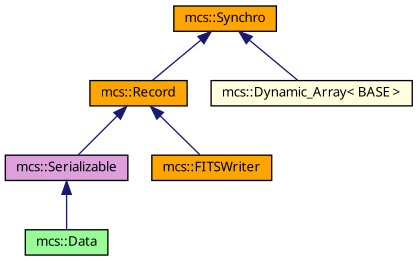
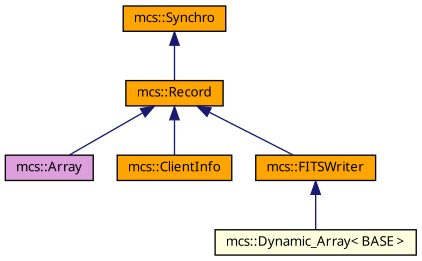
(273, 60) -> (316, 212)
(67, 168) -> (49, 168)
none -> (174, 168)
(67, 242) -> none
